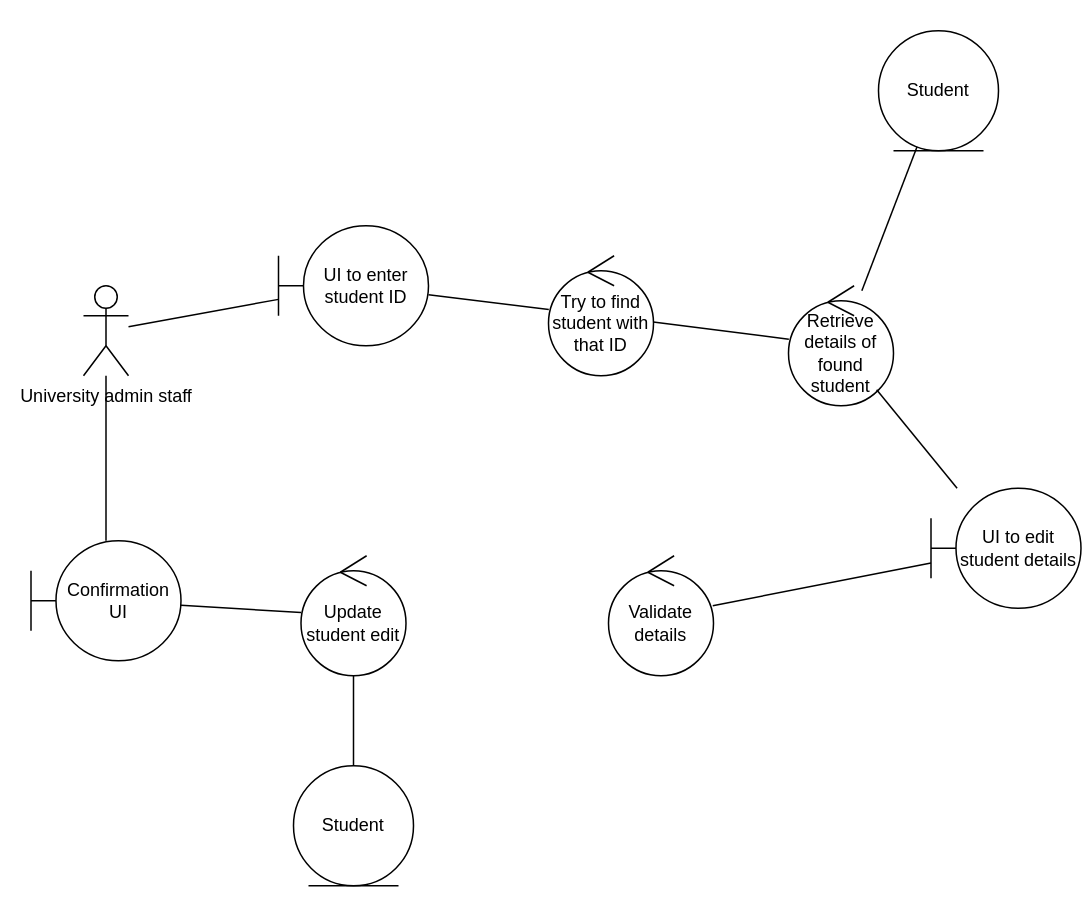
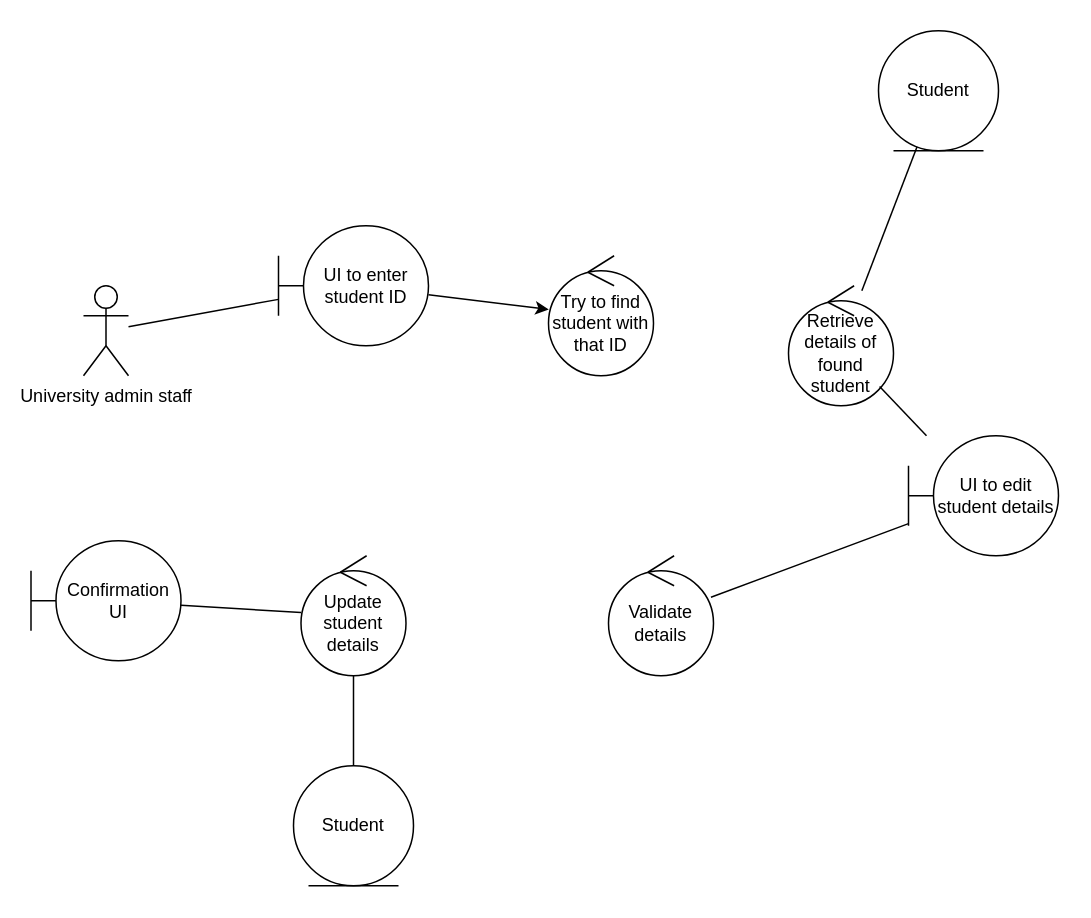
(542, 309) -> (537, 308)
(721, 331) -> none
(106, 458) -> none
(1006, 548) -> (983, 496)
(353, 623) -> (353, 623)
